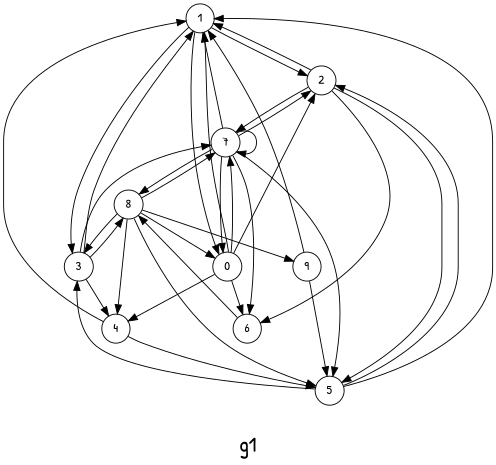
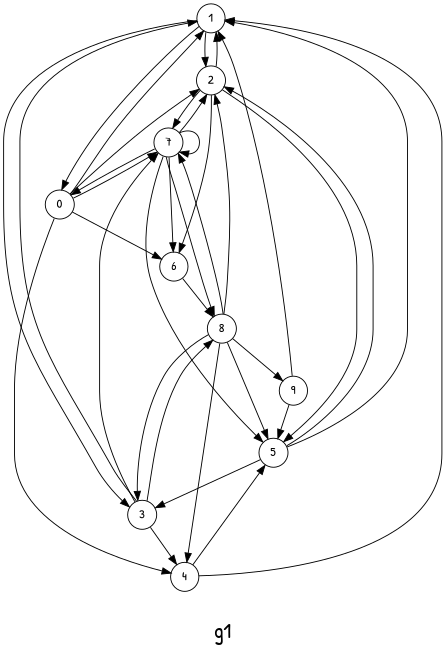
(214, 85) -> none
(174, 233) -> (230, 209)
